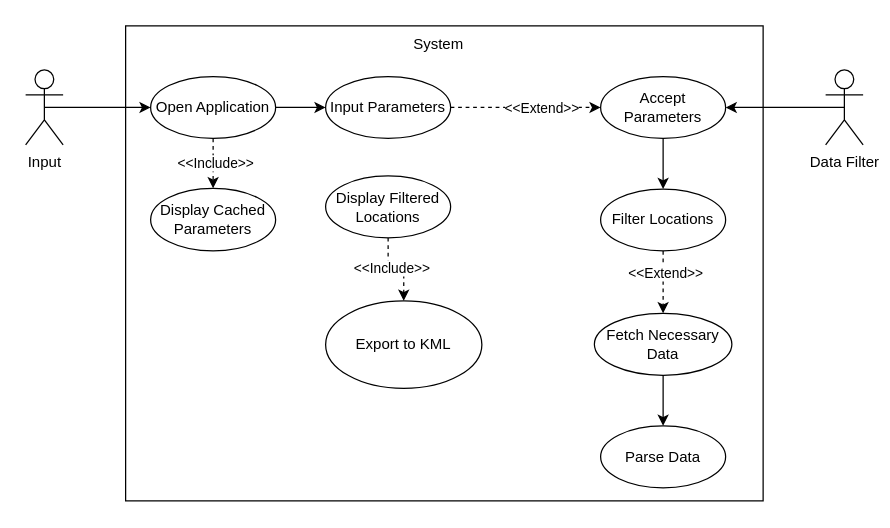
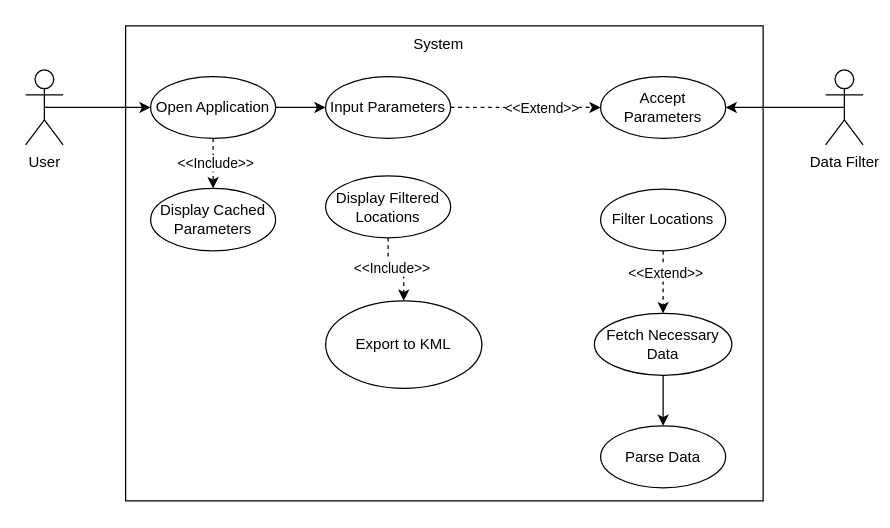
(663, 159) -> none
(45, 162) -> (45, 162)
